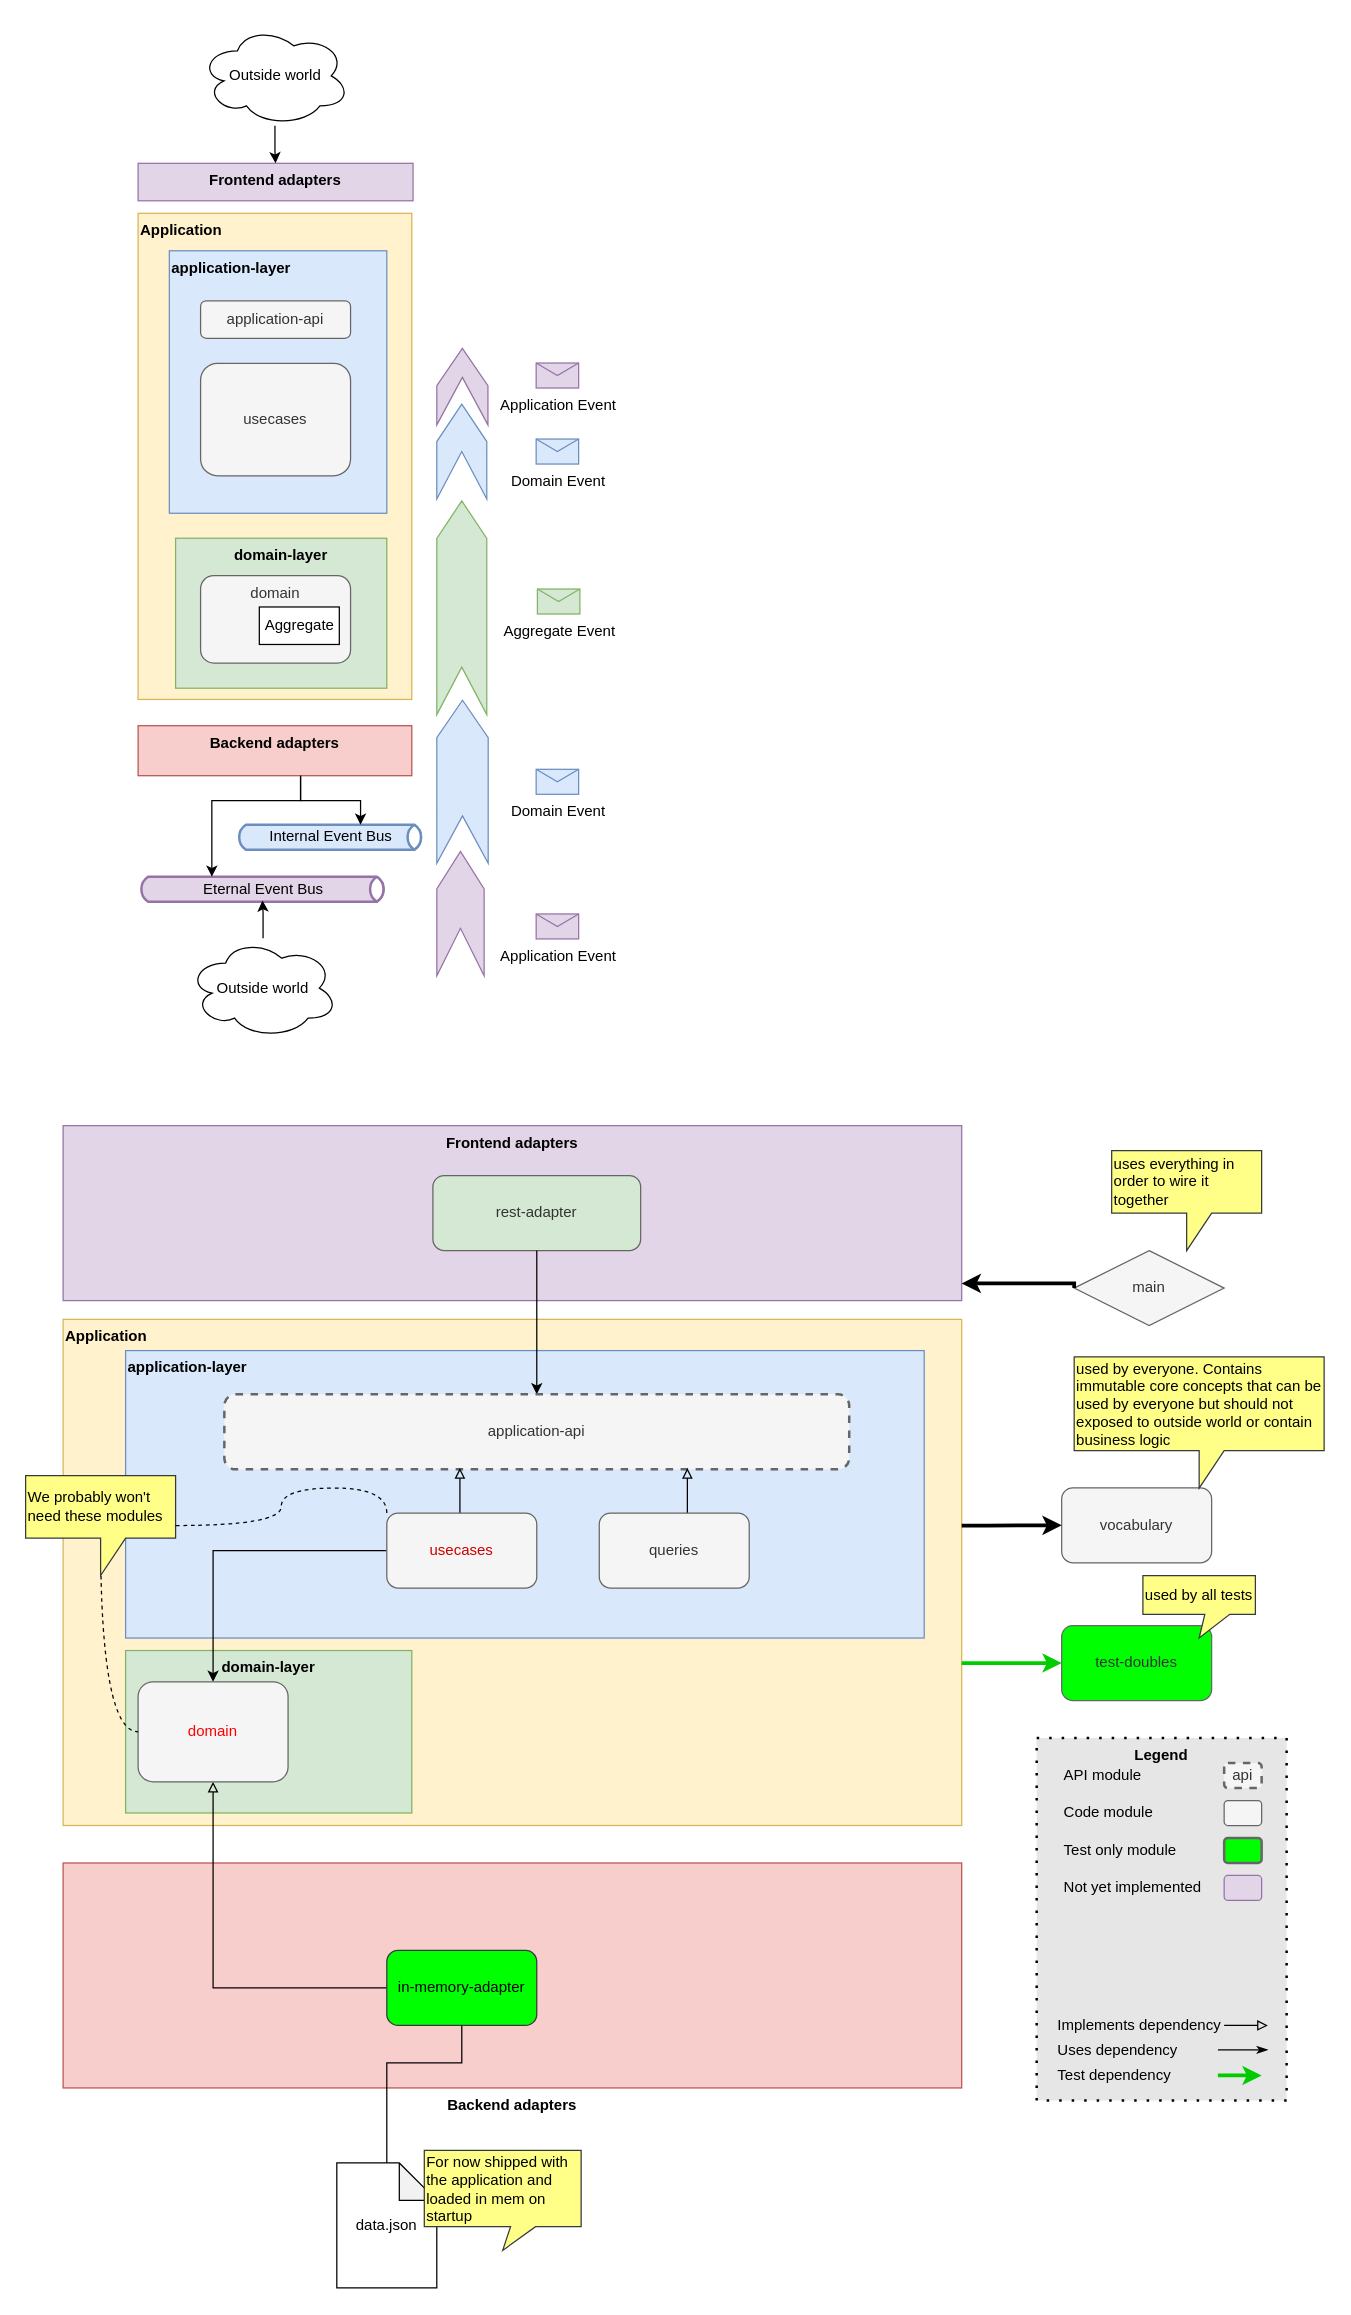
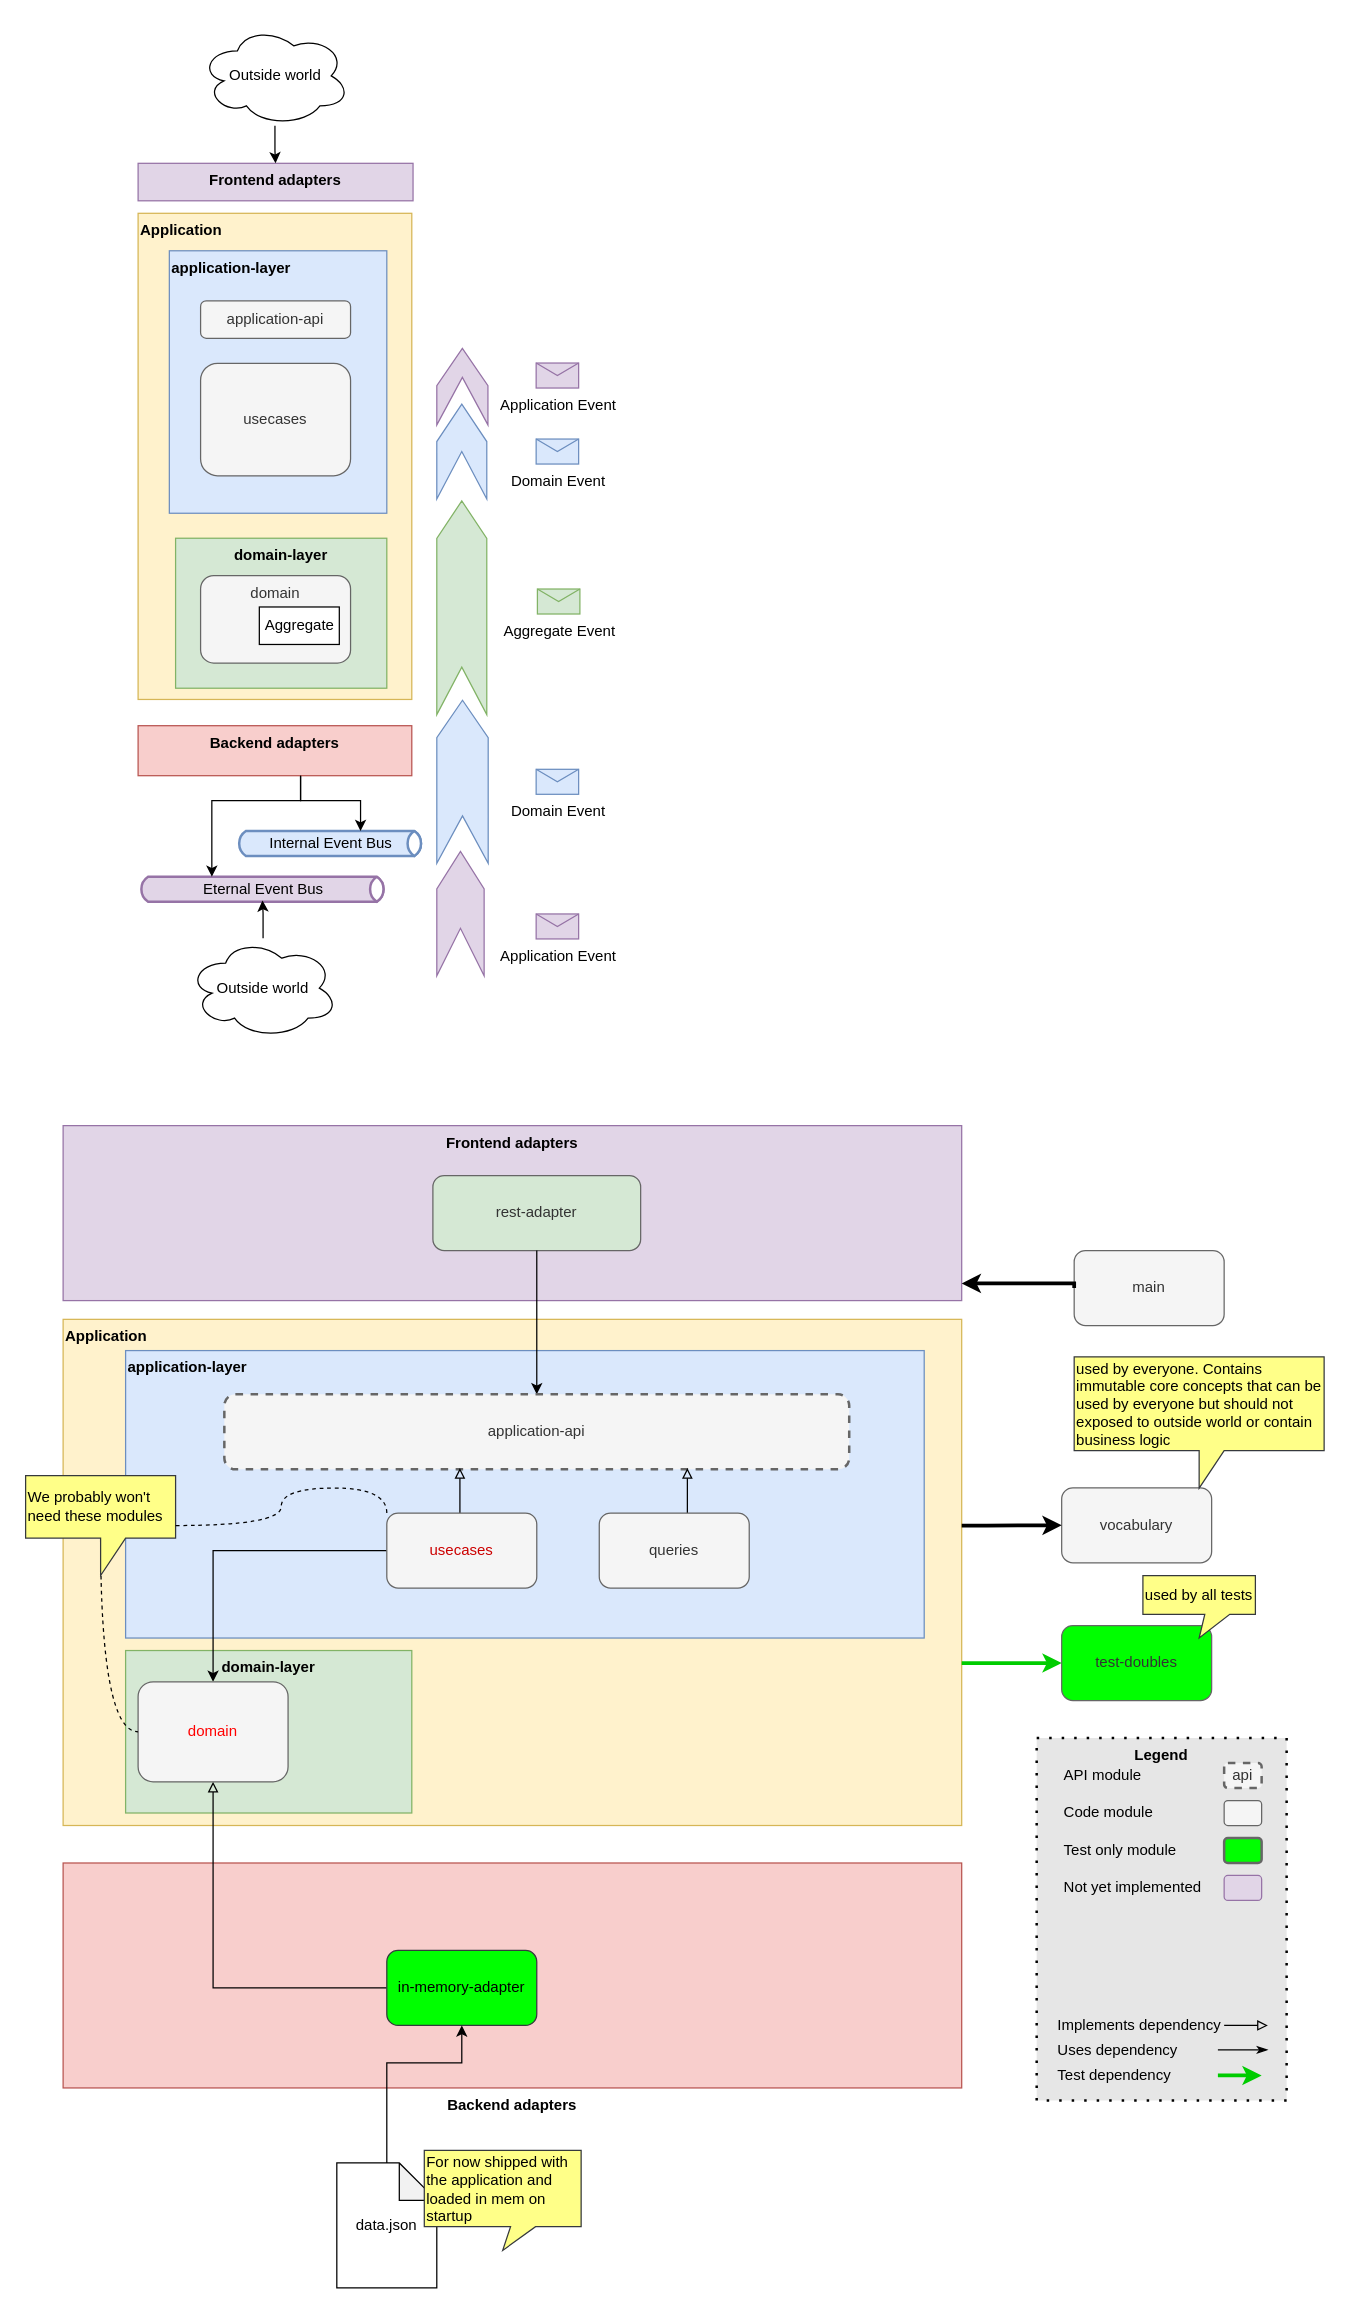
(330, 837) -> (330, 843)
(1187, 1201) -> none
(1149, 1288) -> (1149, 1288)
(462, 2031) -> (462, 2035)
